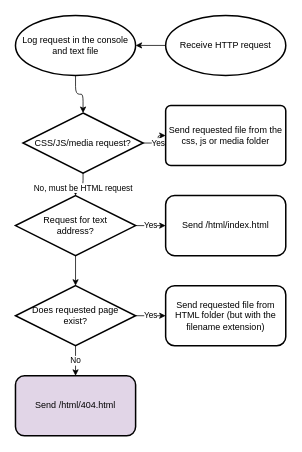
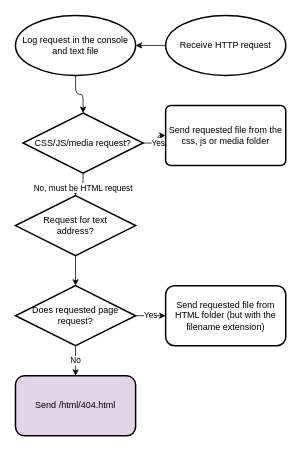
(147, 225) -> none
(225, 225) -> none
(75, 315) -> (75, 315)
